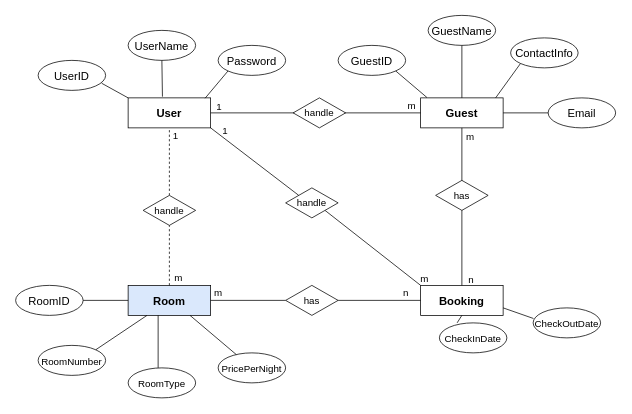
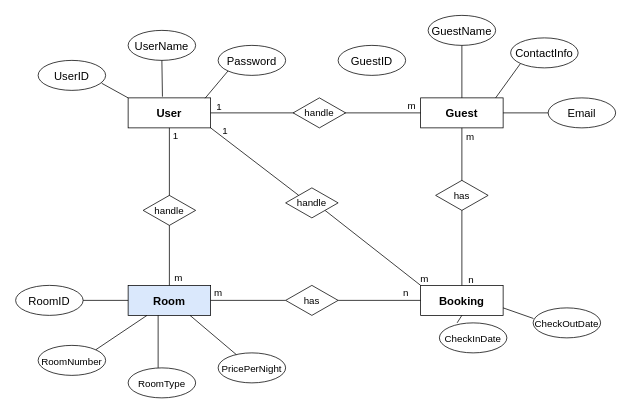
(411, 84) -> none
(169, 161) -> (169, 161)
